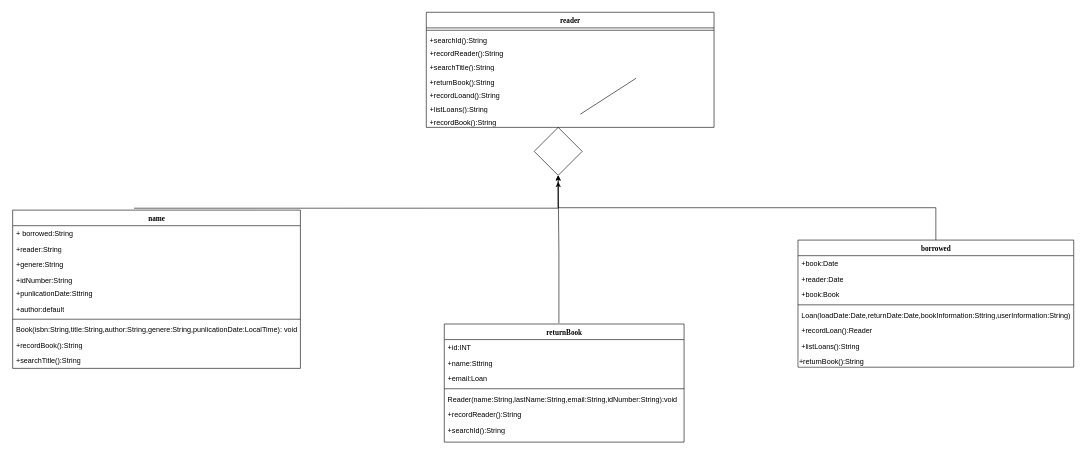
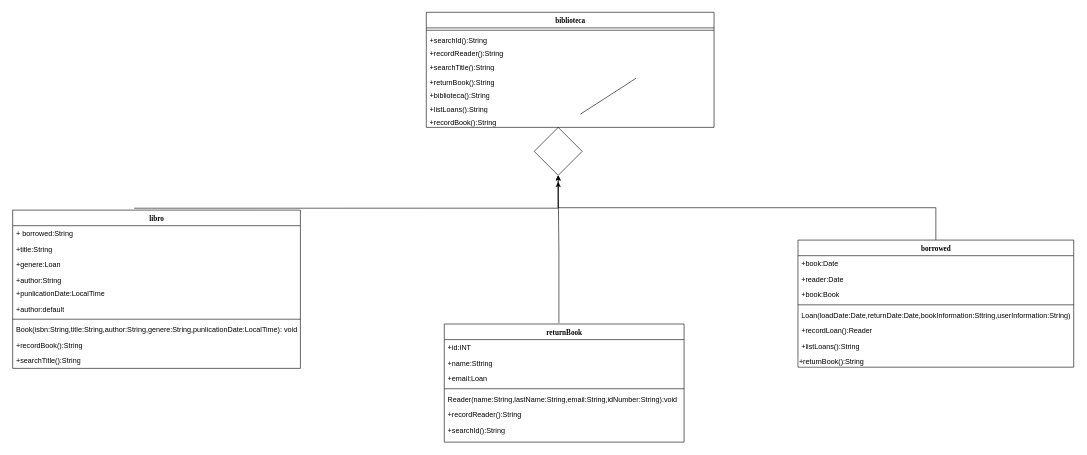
(571, 21) -> (571, 21)
(470, 96) -> (466, 96)
(157, 219) -> (157, 219)
(42, 250) -> (38, 250)
(42, 266) -> (39, 266)
(45, 281) -> (42, 281)
(60, 294) -> (63, 294)
